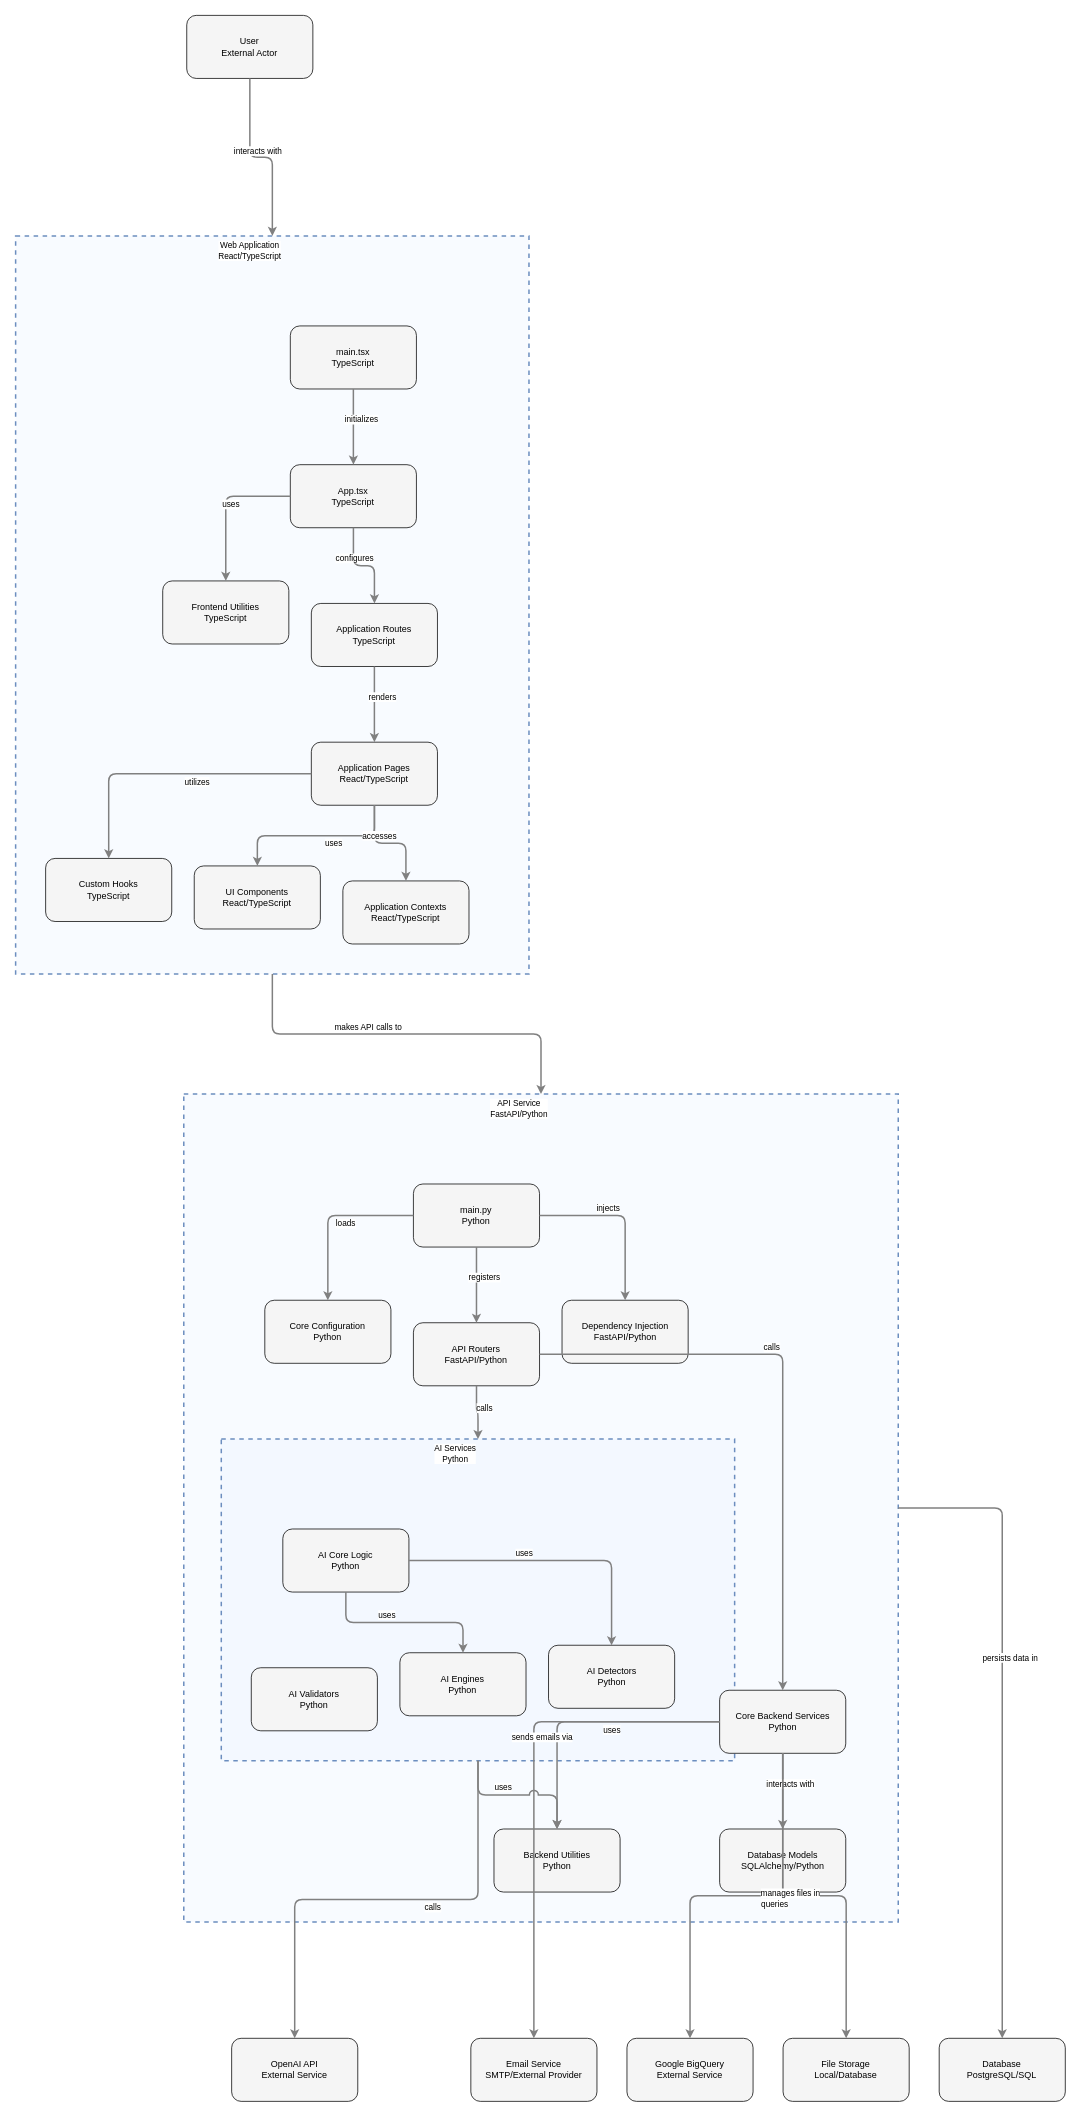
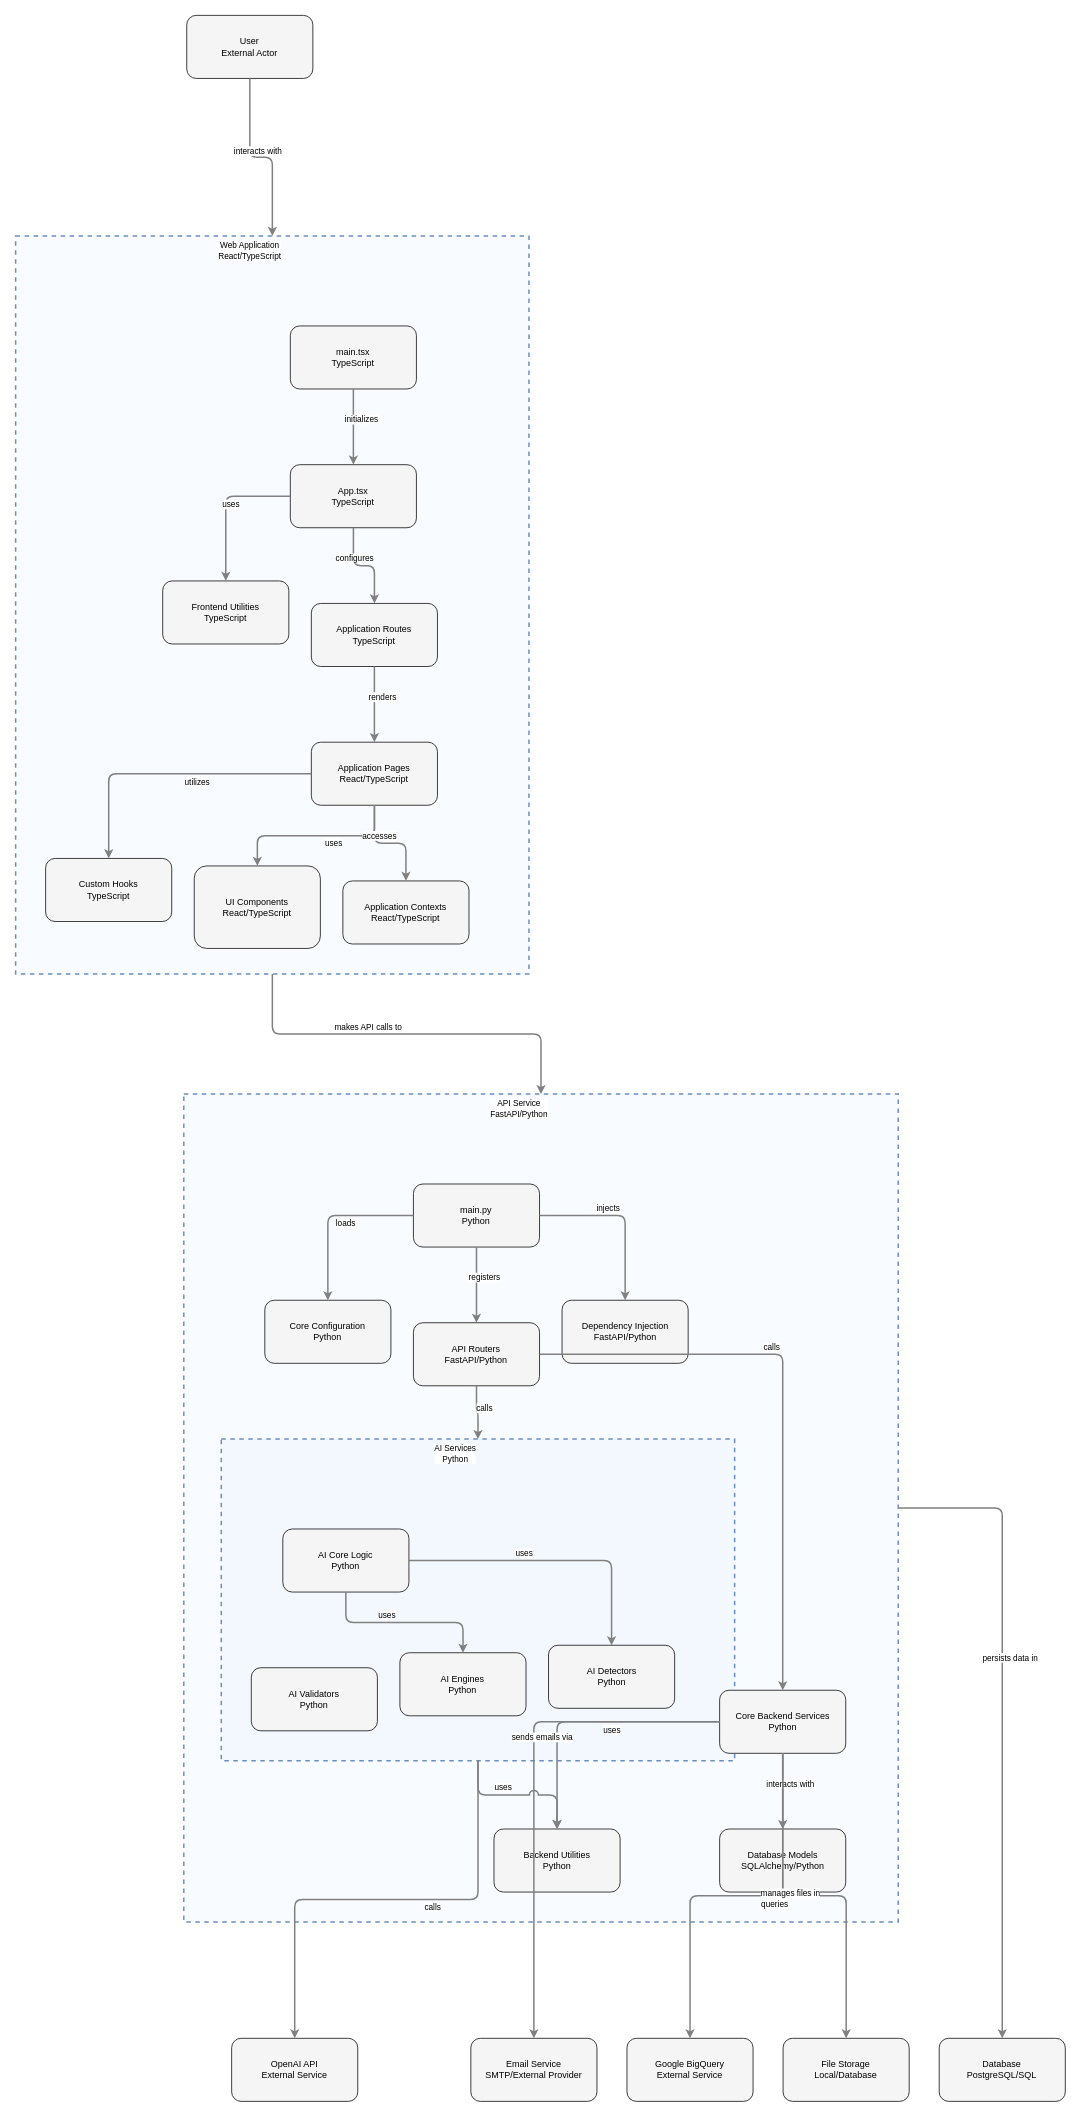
(257, 897) -> (257, 907)
